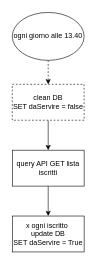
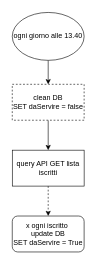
(48, 69) -> (48, 69)
(48, 199) -> (48, 199)
(48, 234) -> (48, 234)
